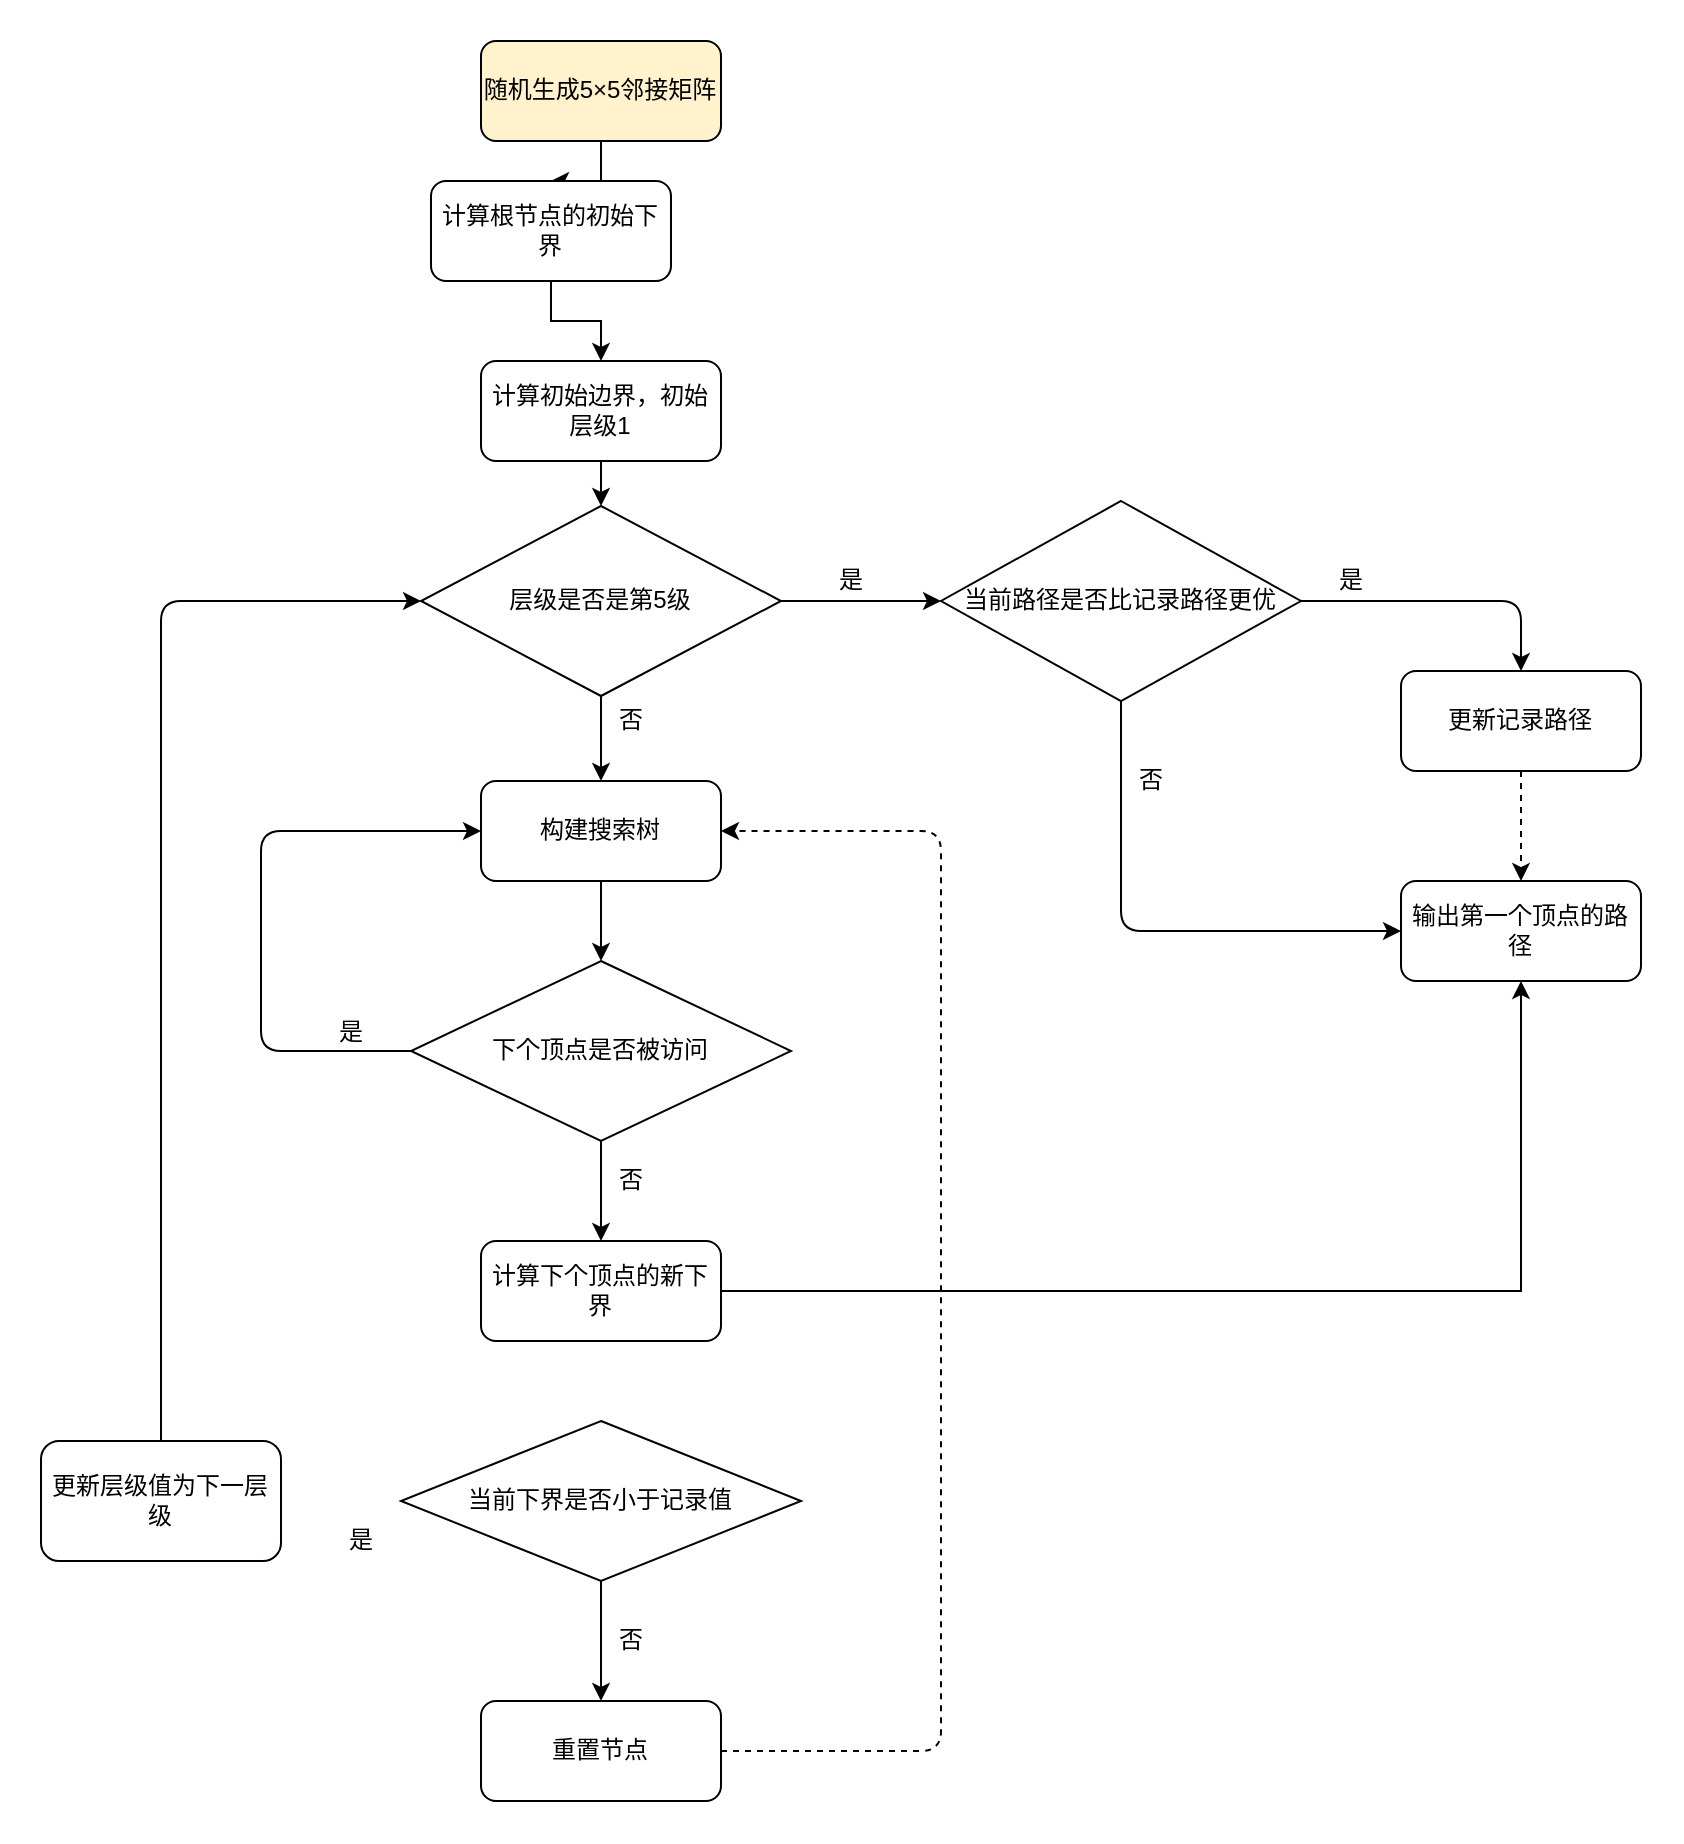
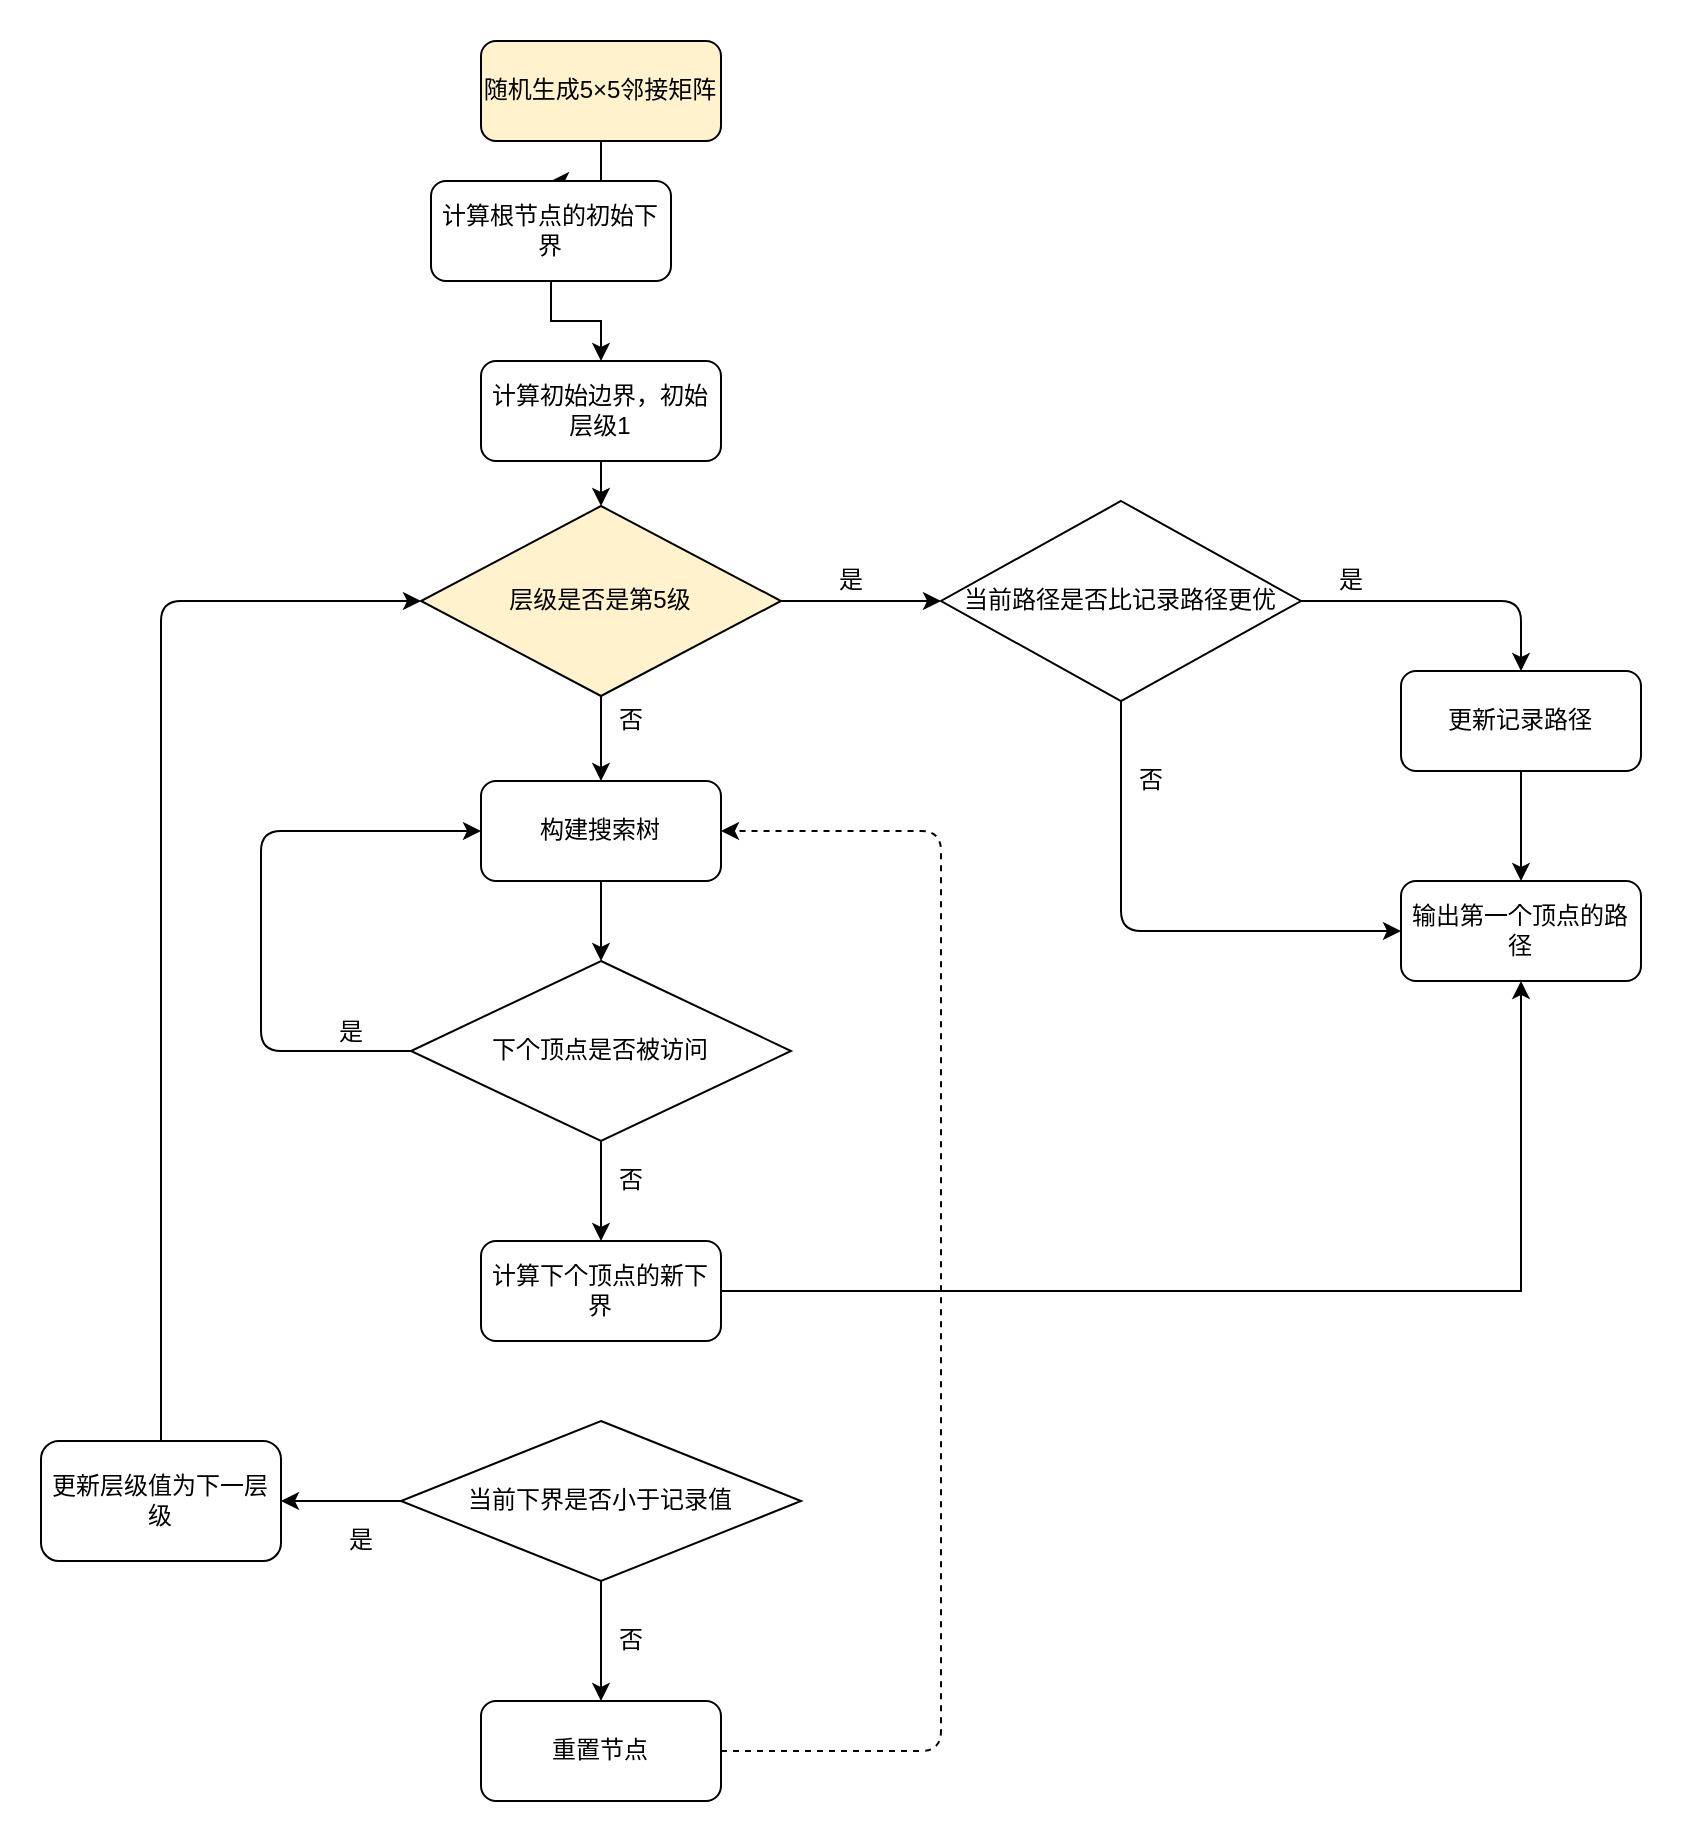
(601, 601) -> (601, 601)
(1521, 820) -> (1521, 820)
none -> (348, 1501)
